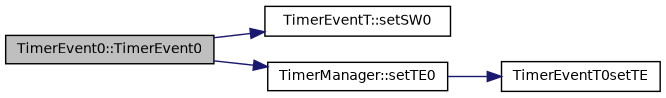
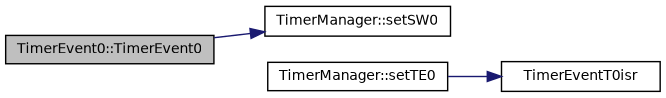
(358, 21) -> (358, 21)
(234, 63) -> none
(581, 76) -> (581, 76)
